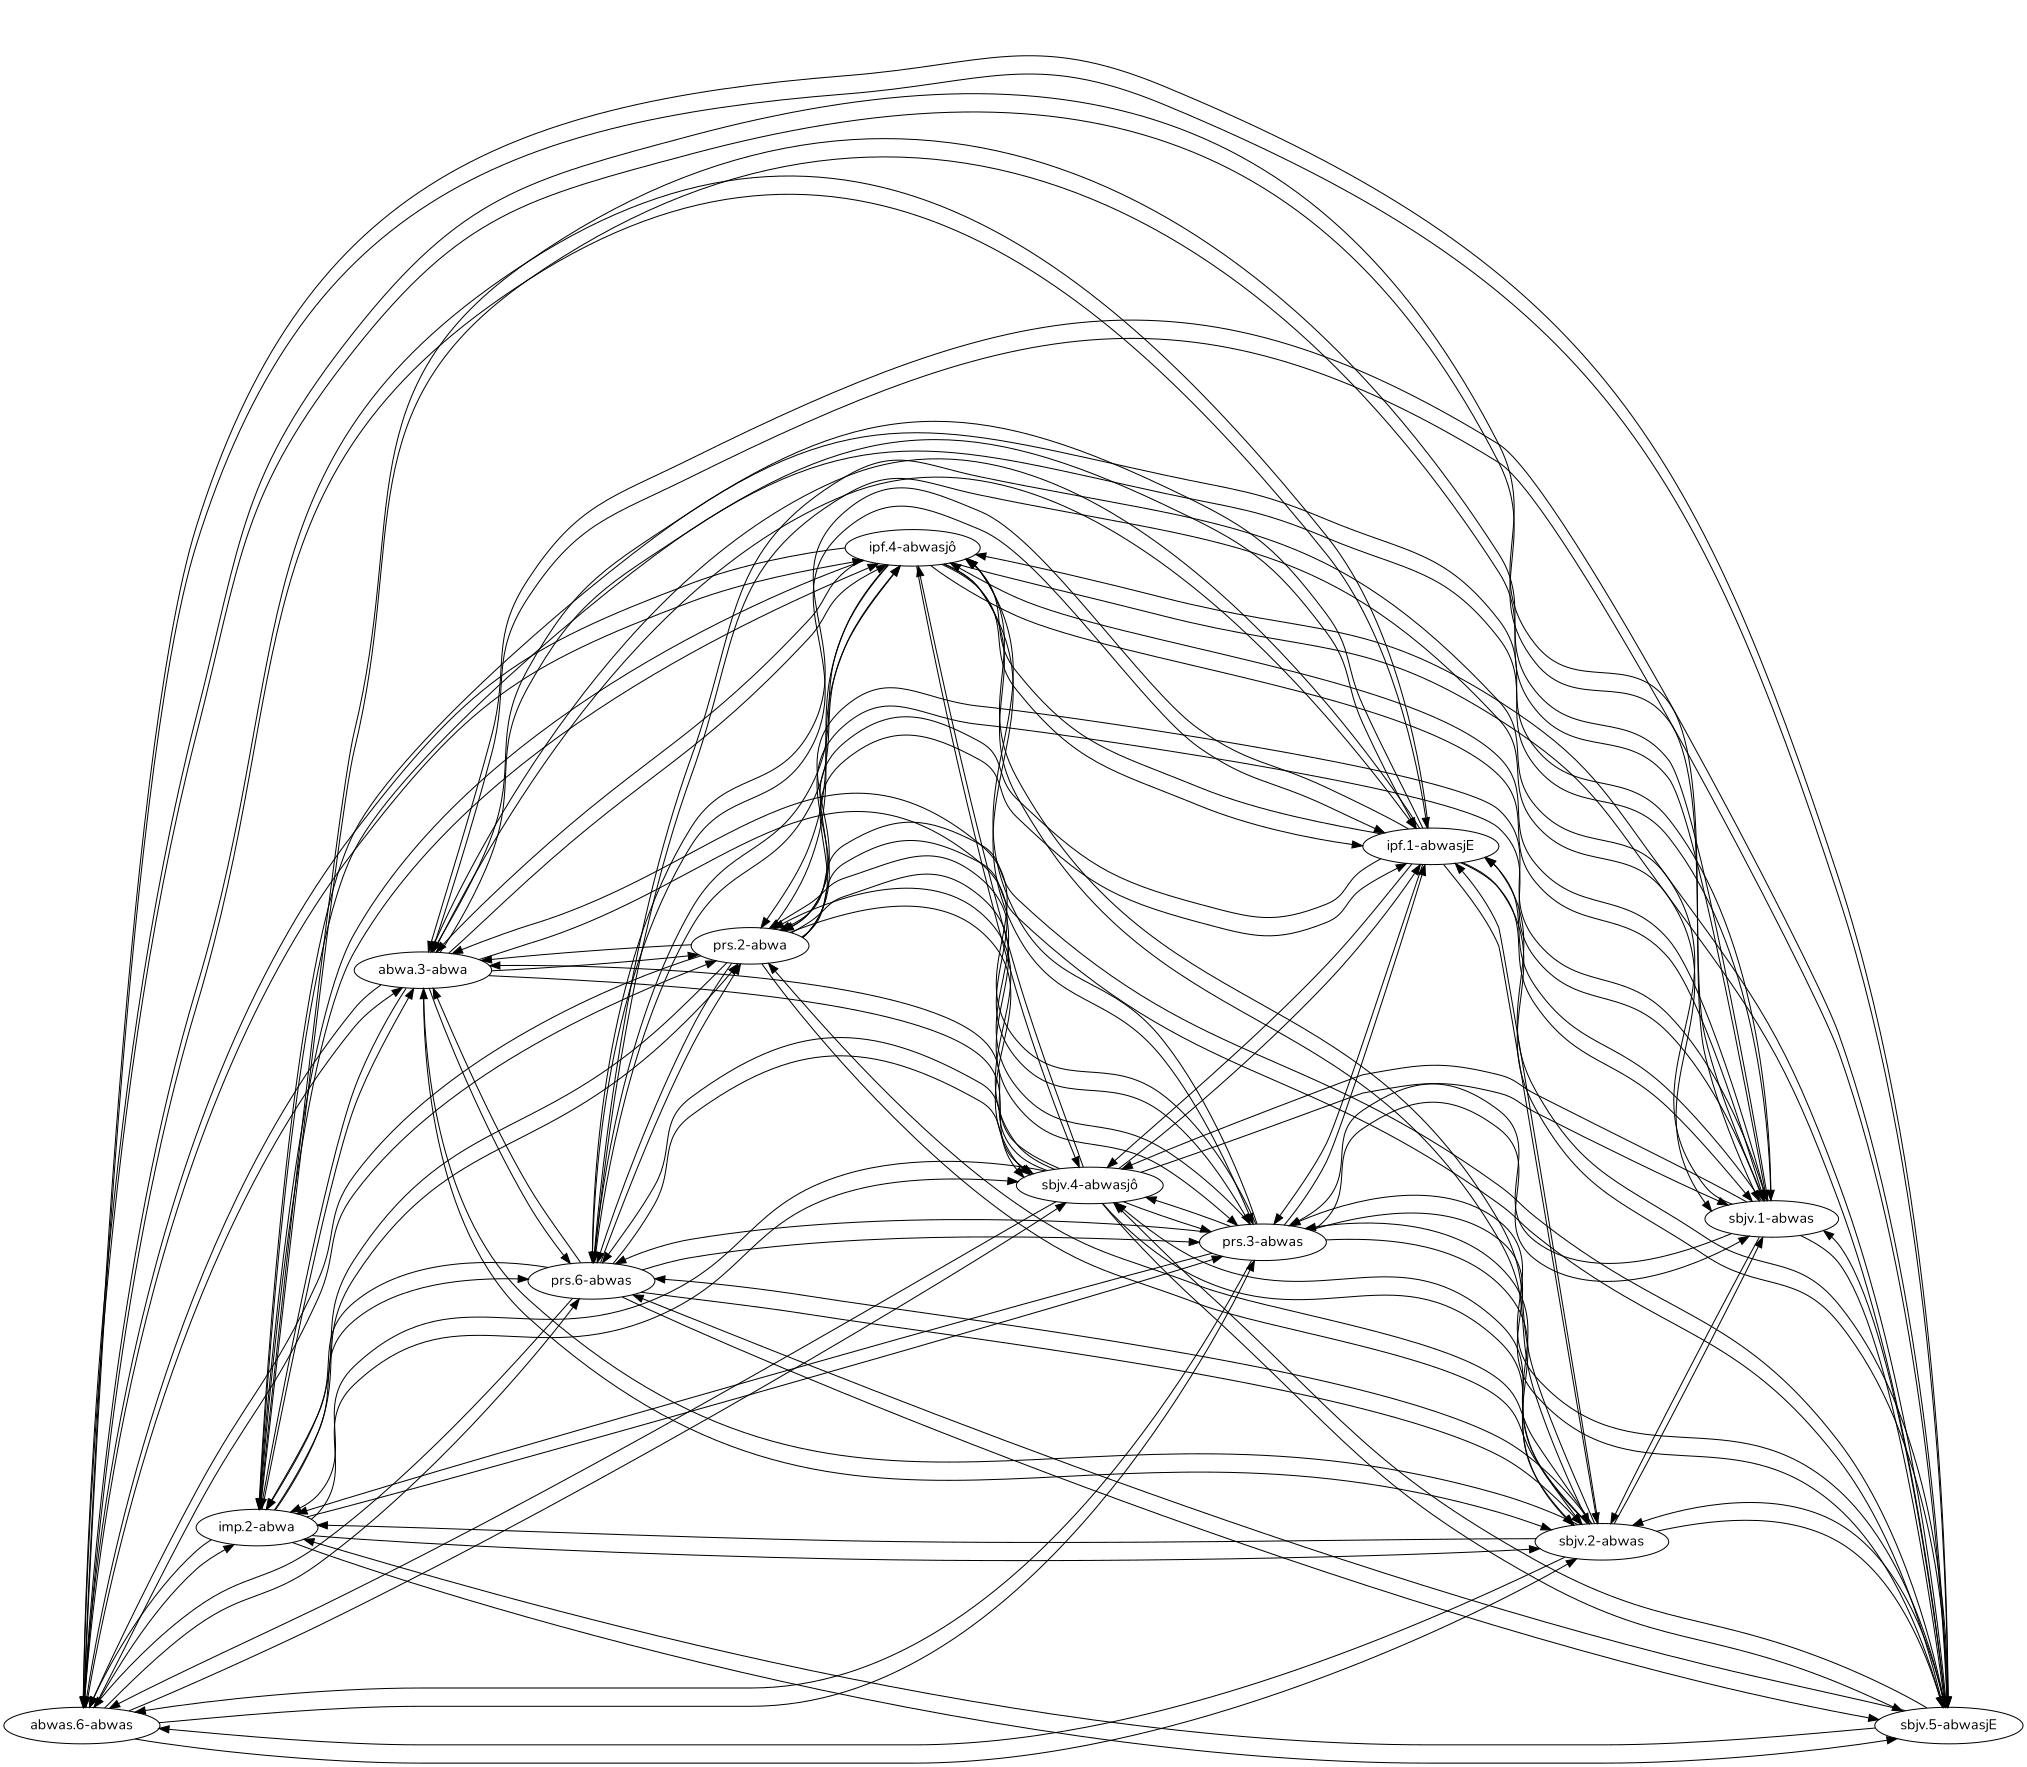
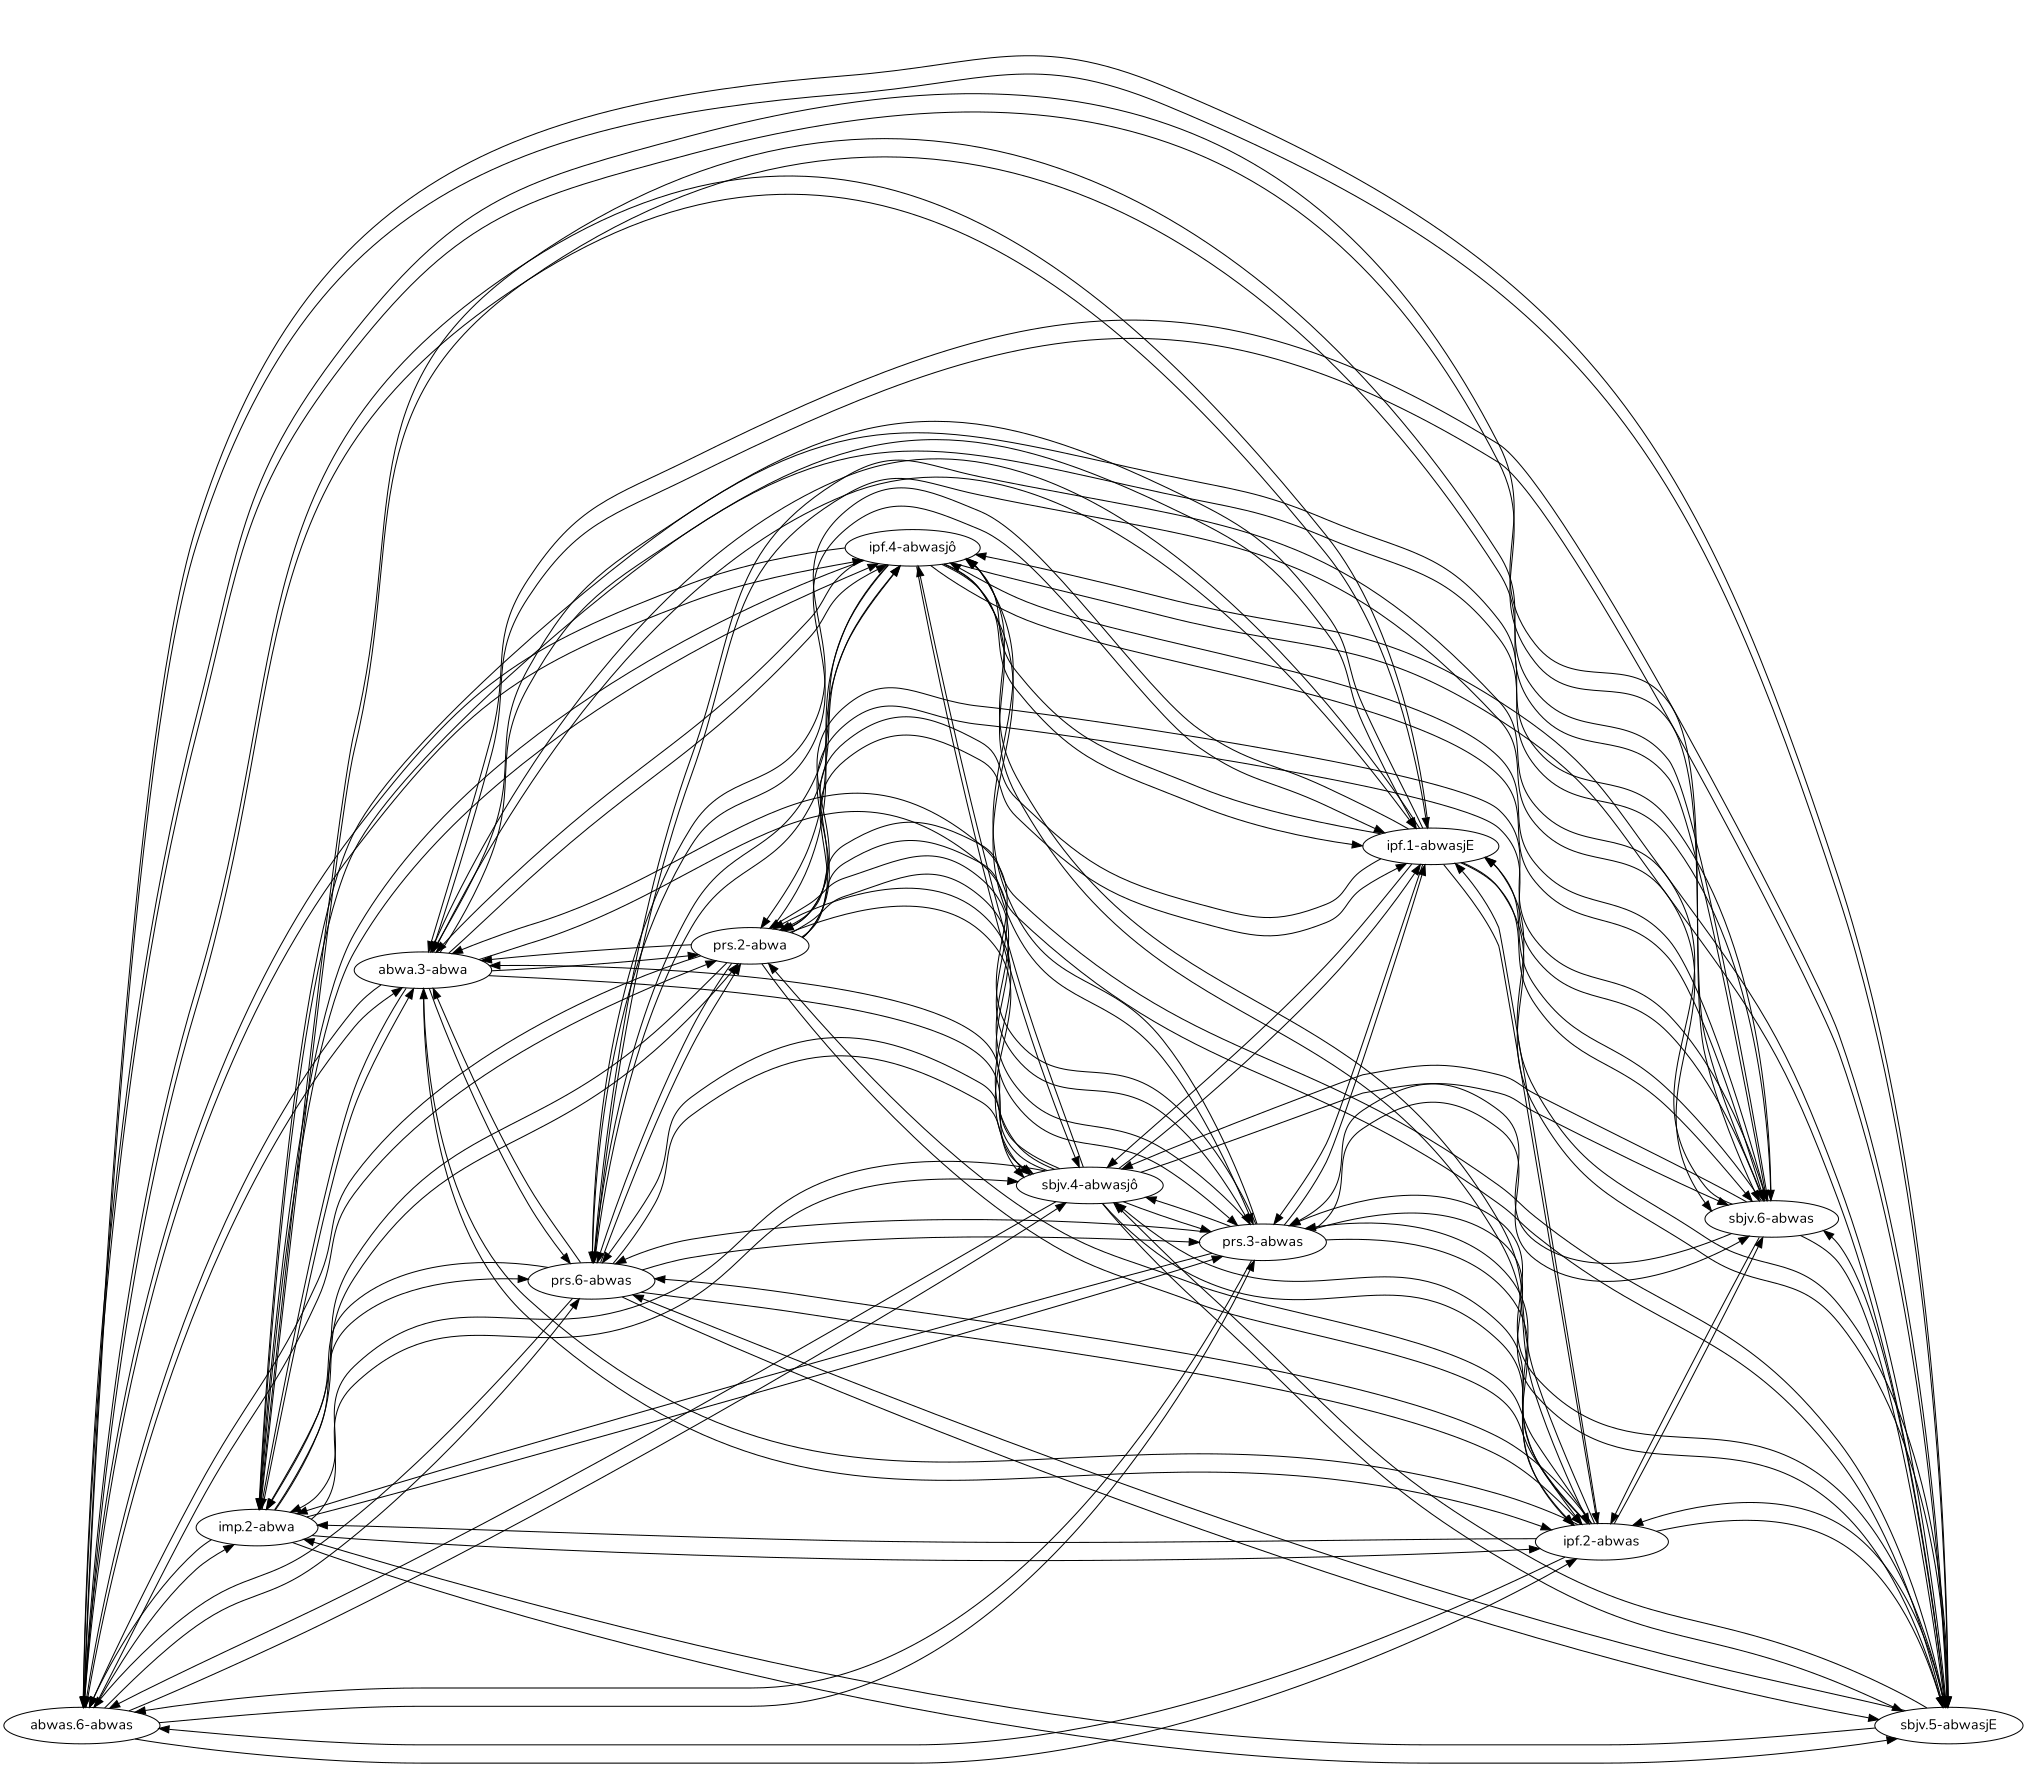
(1772, 1219) -> (1772, 1219)
(1602, 1542) -> (1602, 1542)
